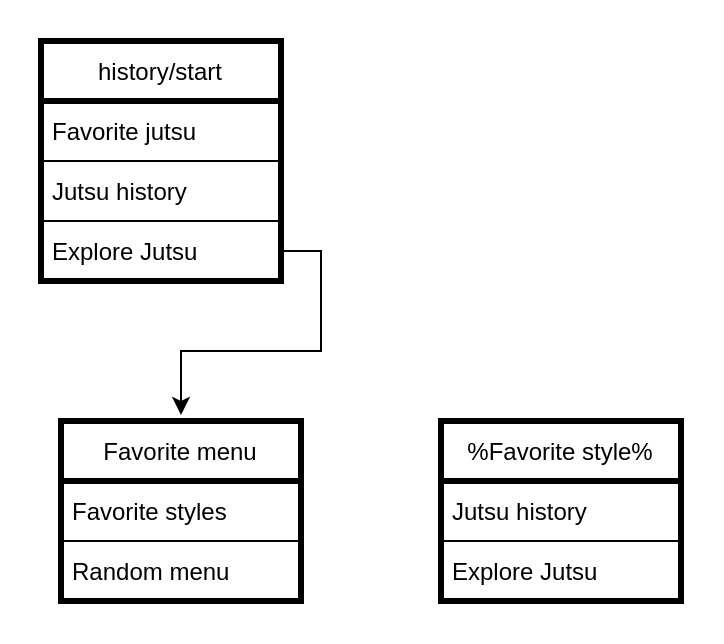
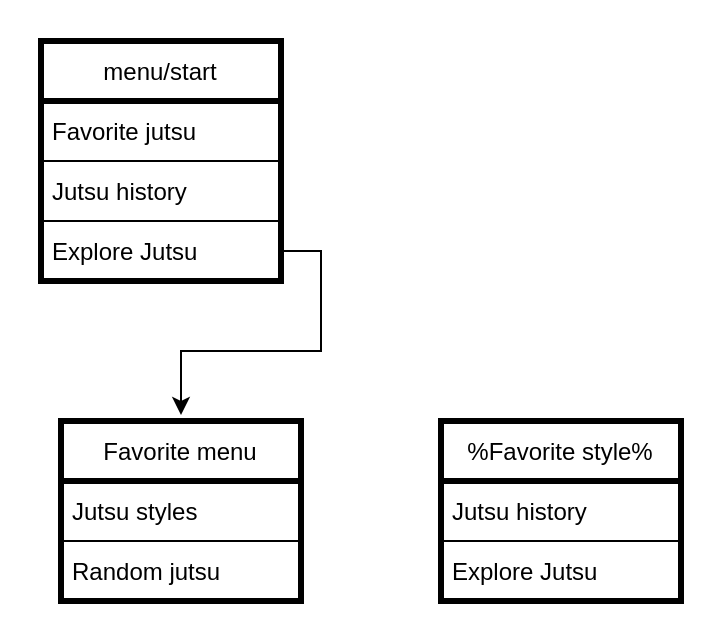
(160, 72) -> (160, 72)
(163, 512) -> (146, 512)
(143, 572) -> (150, 572)
